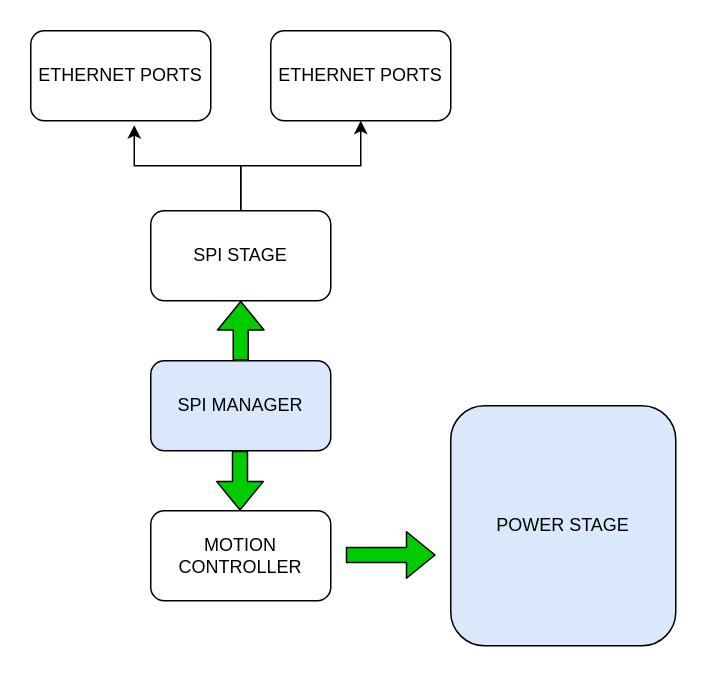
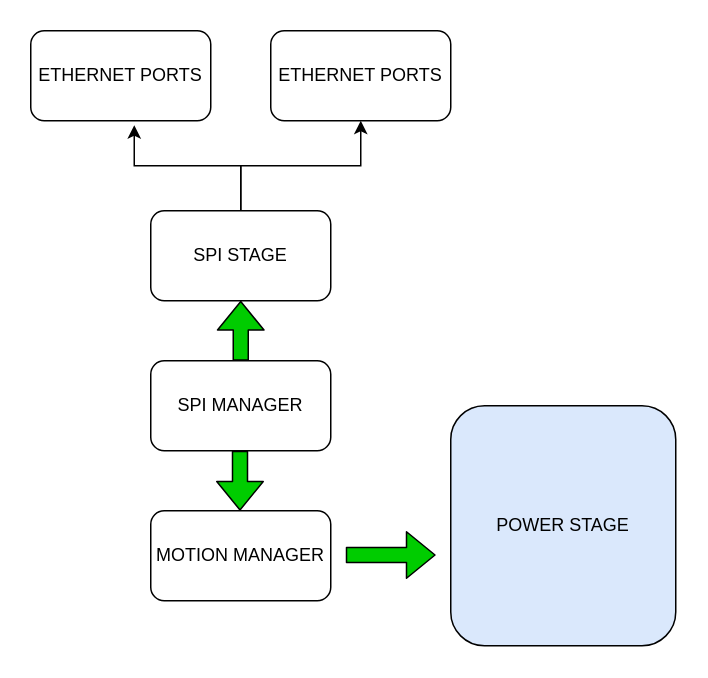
(241, 406) -> (241, 406)
(241, 556) -> (241, 556)
